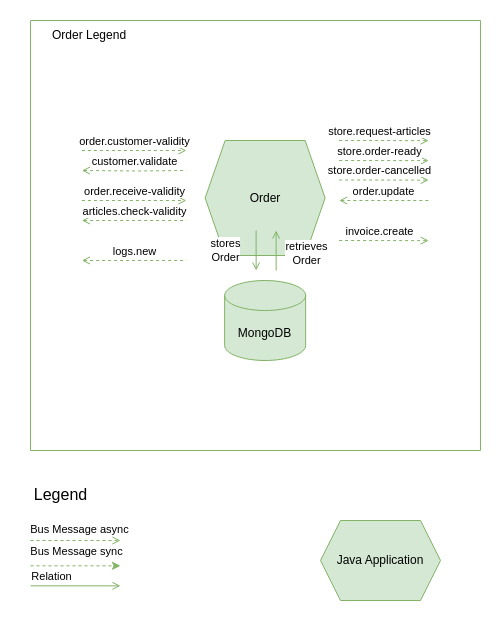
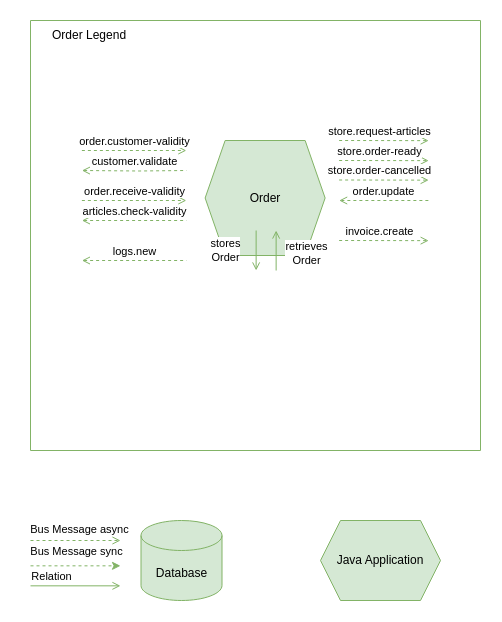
(265, 321) -> none
(61, 495) -> none
none -> (182, 561)
